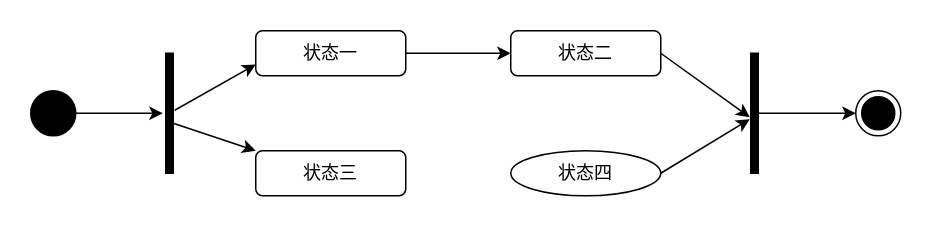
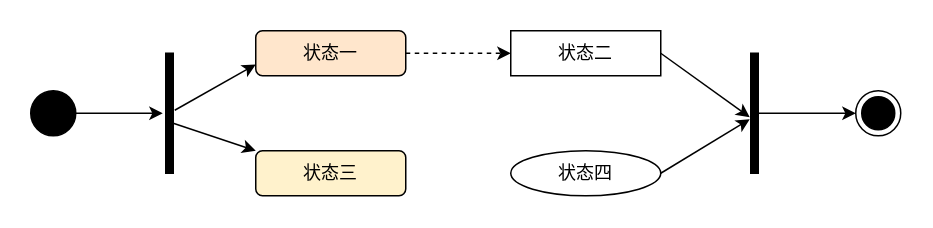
(331, 53) -> (331, 53)
(452, 53) -> (452, 53)
(586, 53) -> (586, 53)
(331, 173) -> (331, 173)
